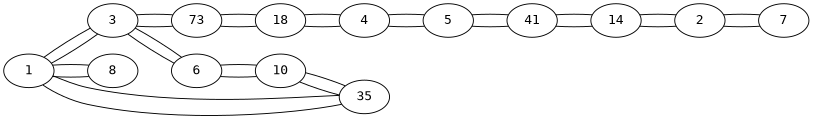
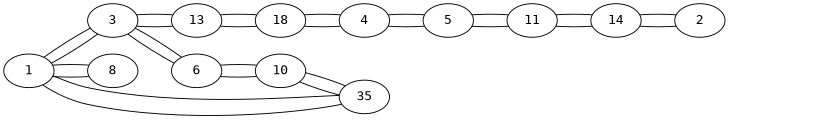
(197, 21) -> (197, 21)
(532, 21) -> (532, 21)
(784, 21) -> none
